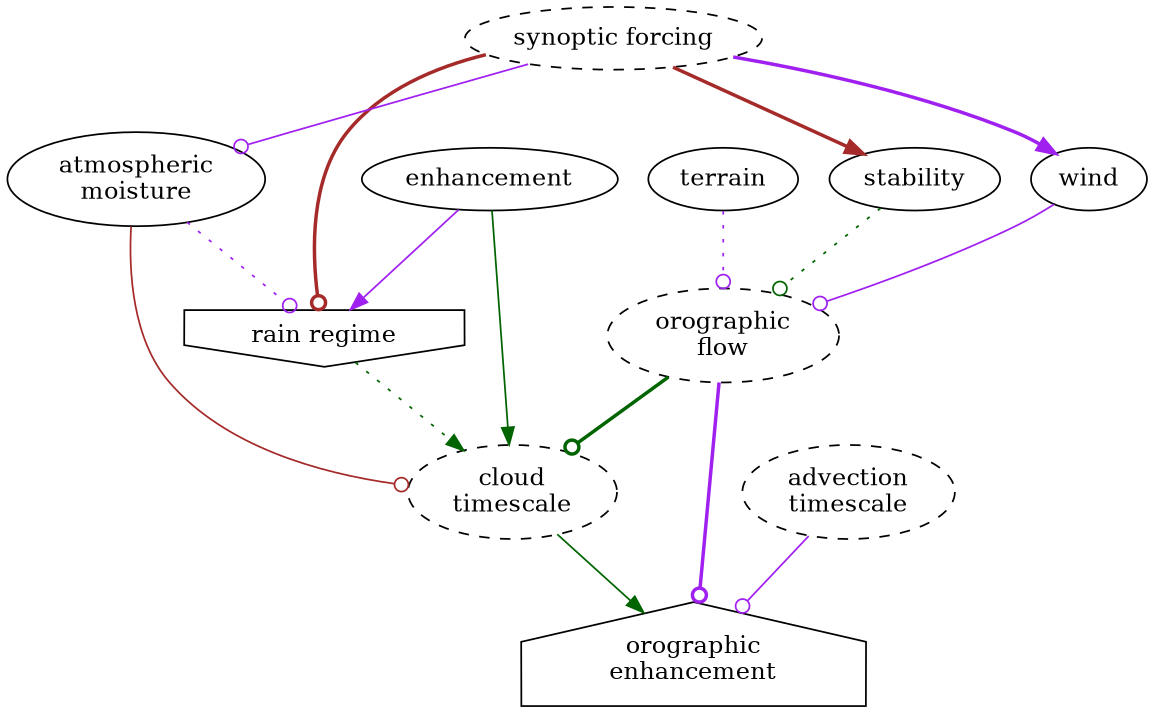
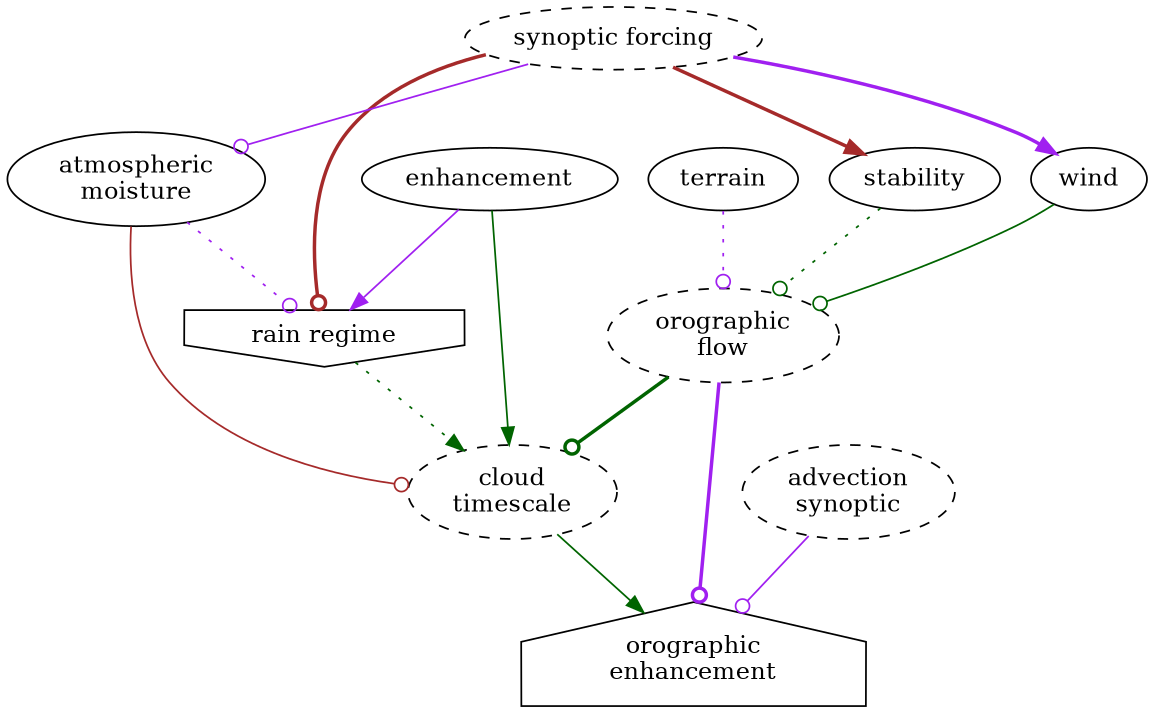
(943, 258) -> (943, 258)
(849, 492) -> (849, 492)
